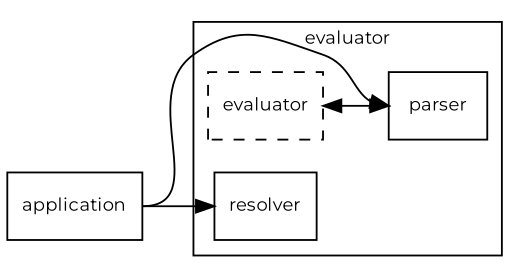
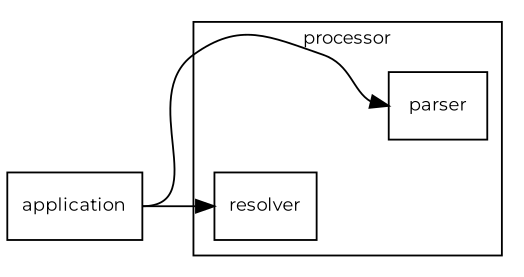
(348, 39) -> (348, 39)
(266, 106) -> none
